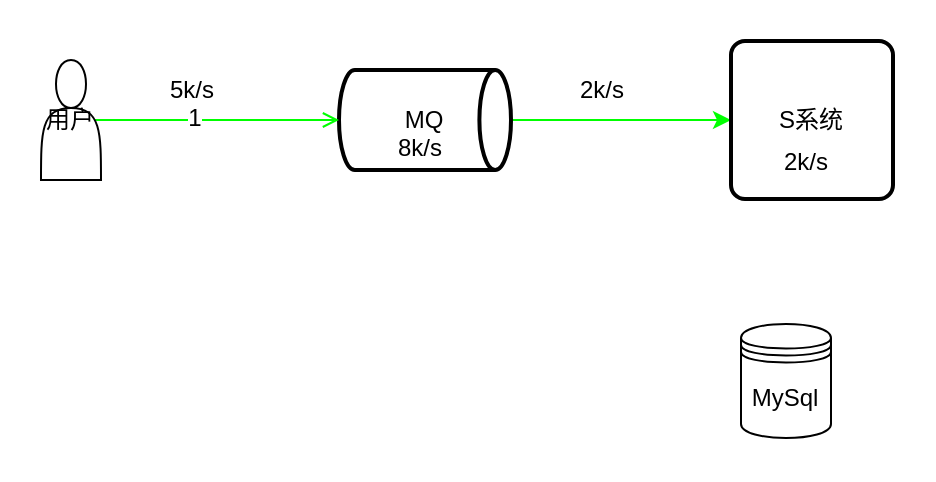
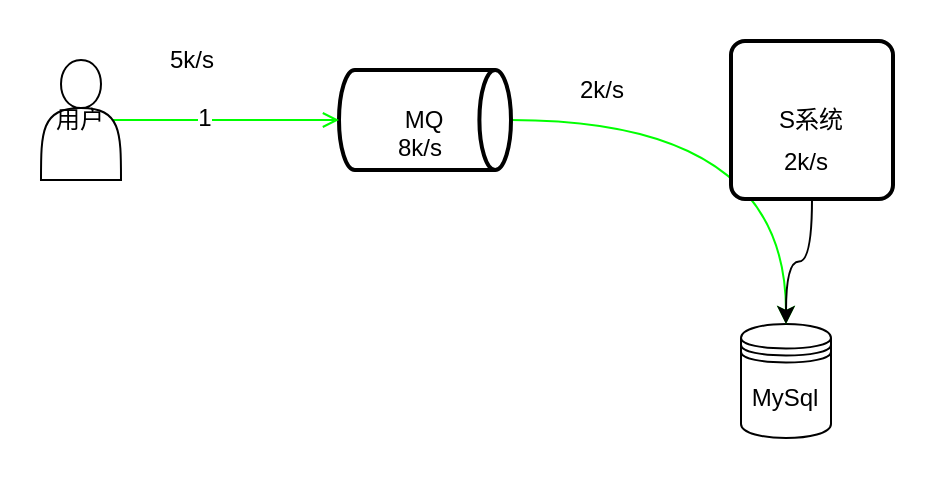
(199, 84) -> (199, 54)
(71, 120) -> (81, 120)
(627, 120) -> (637, 134)
none -> (809, 243)
